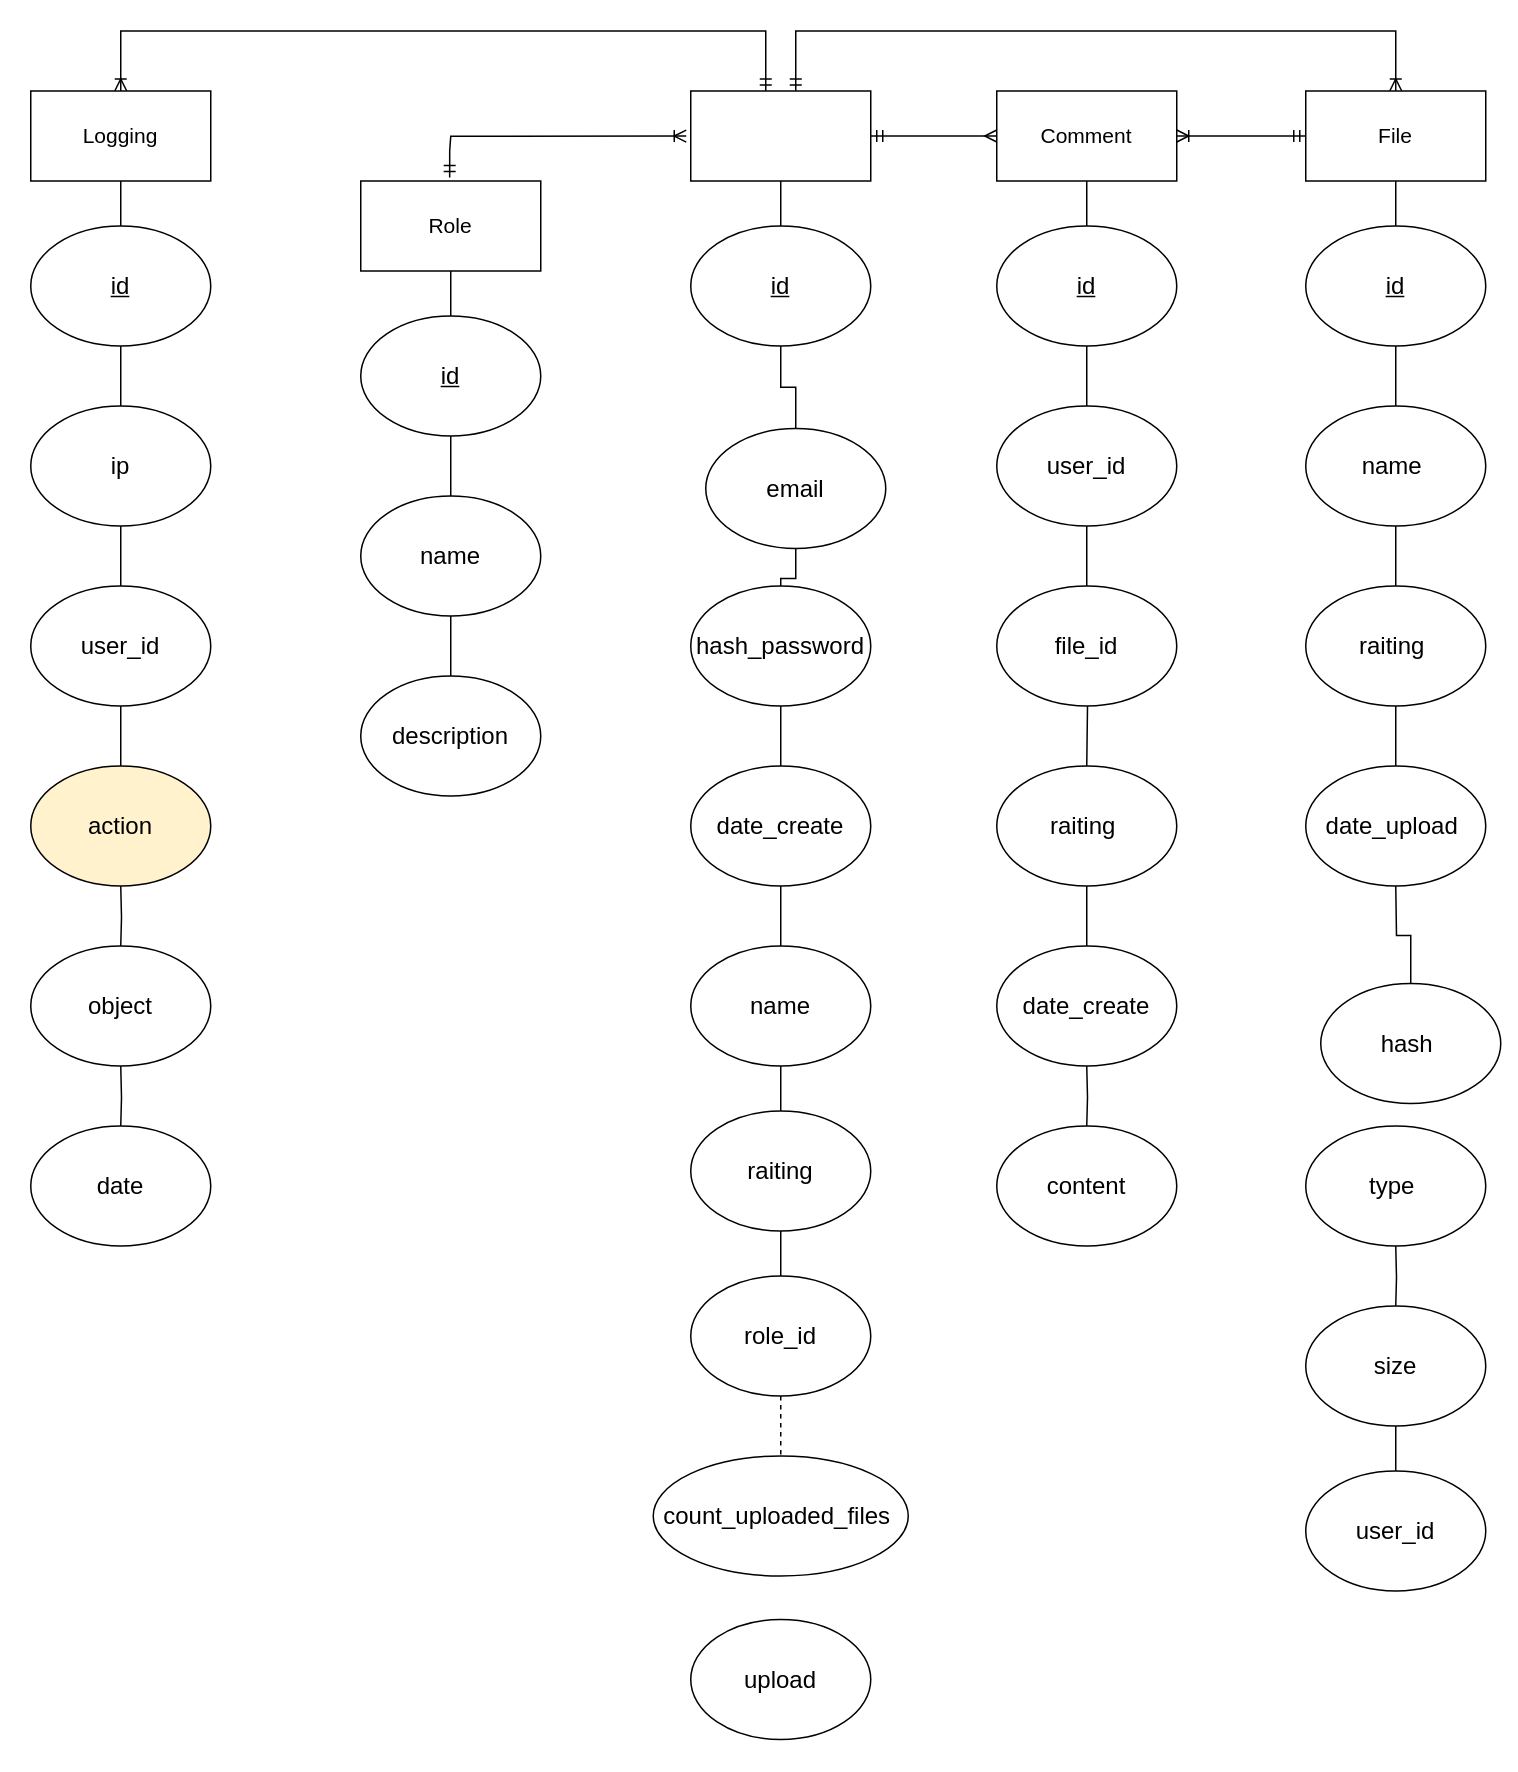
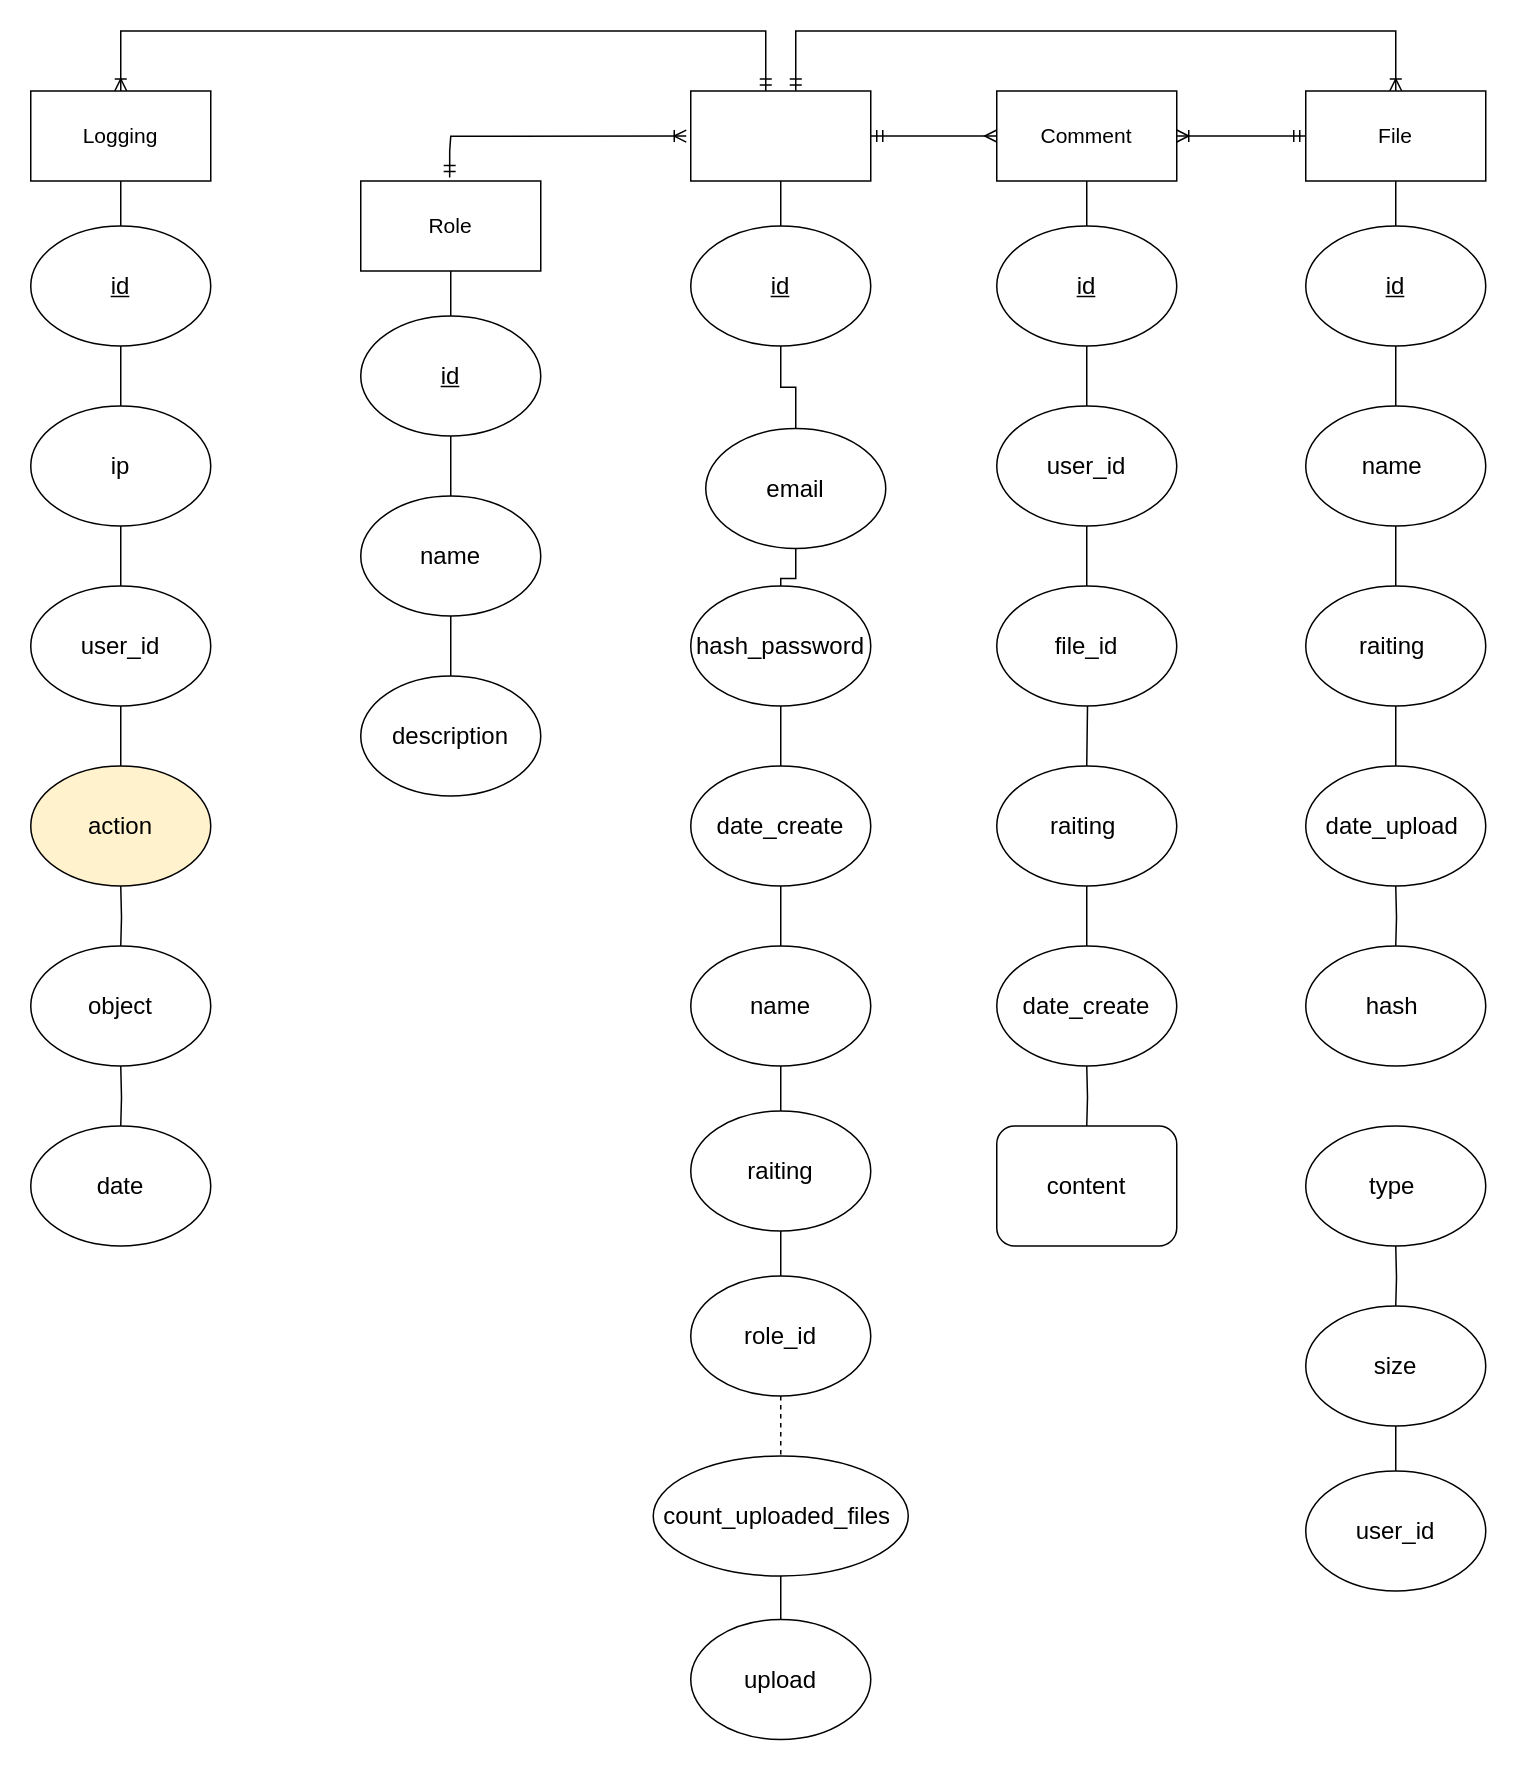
(1411, 1043) -> (1396, 1006)
(1087, 1186) -> (1087, 1186)
none -> (781, 1598)
